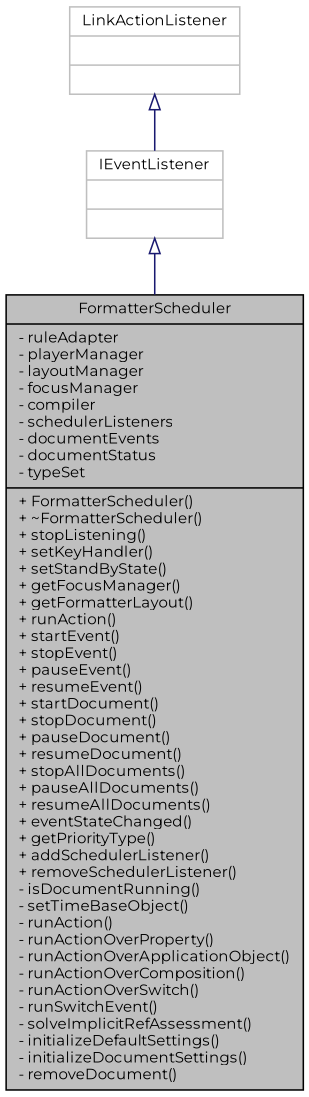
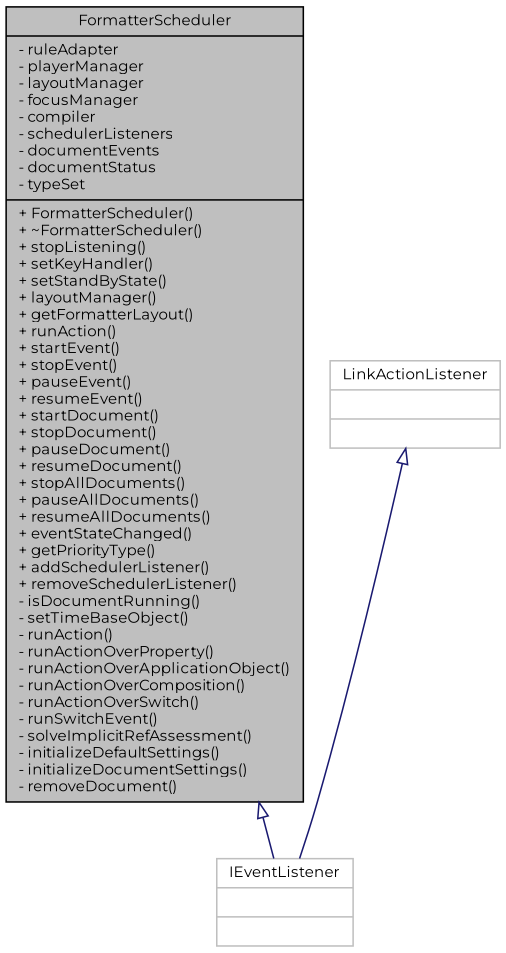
(155, 274) -> (268, 838)
(100, 586) -> (88, 298)
